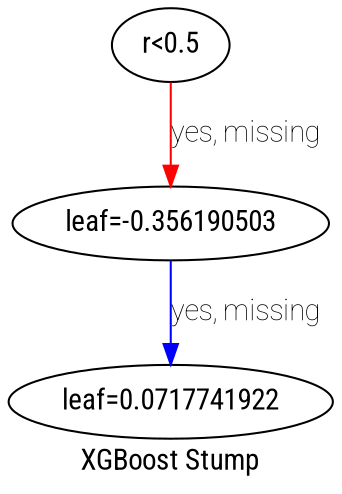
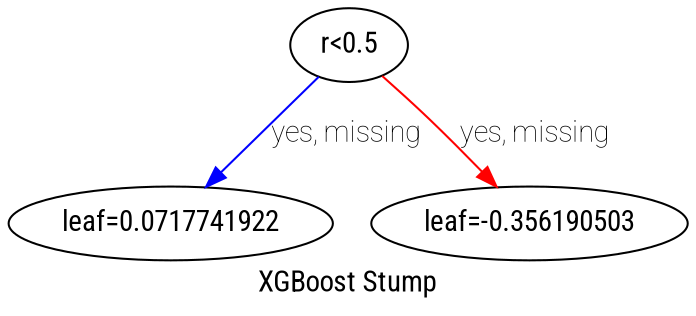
(171, 302) -> (270, 125)
